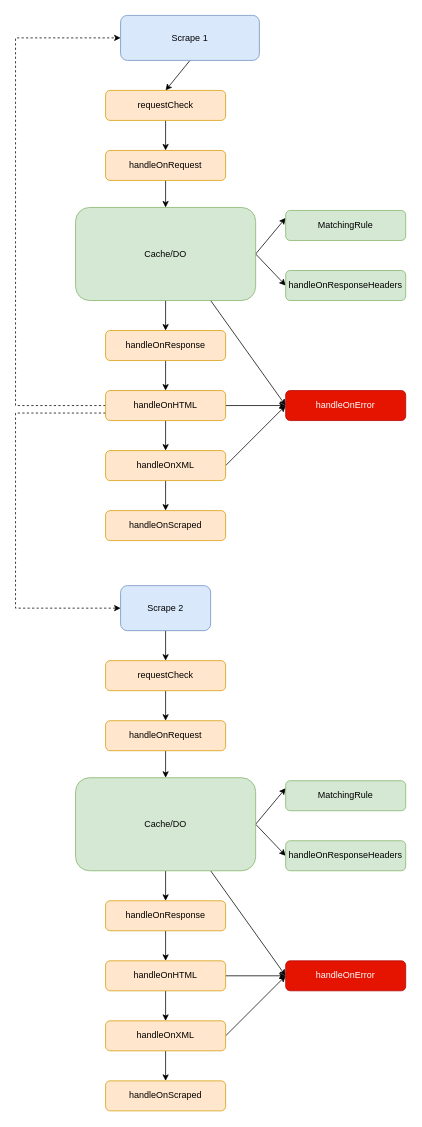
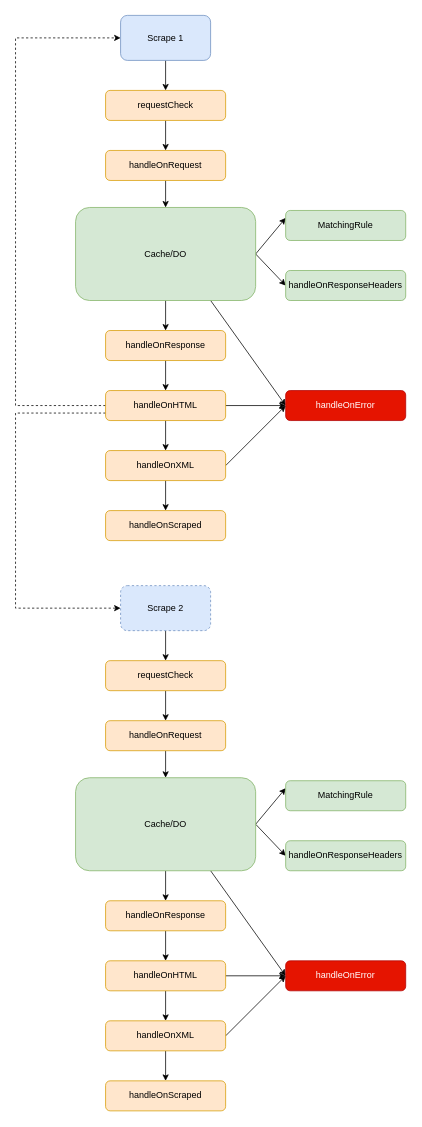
(190, 38) -> (165, 38)
(165, 608) -> (165, 608)
